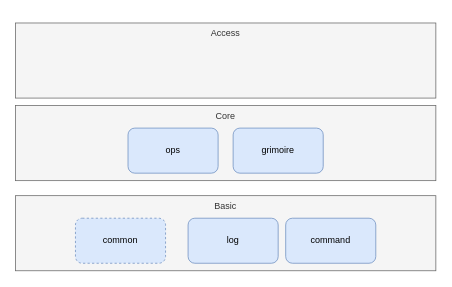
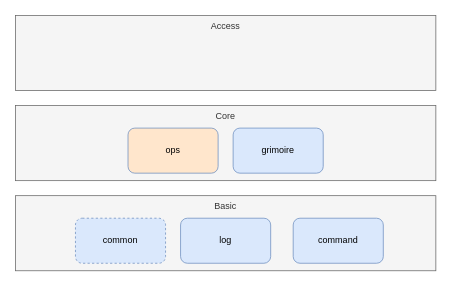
(225, 60) -> (225, 53)
(173, 150) -> (173, 150)
(233, 240) -> (225, 240)
(330, 240) -> (338, 240)
